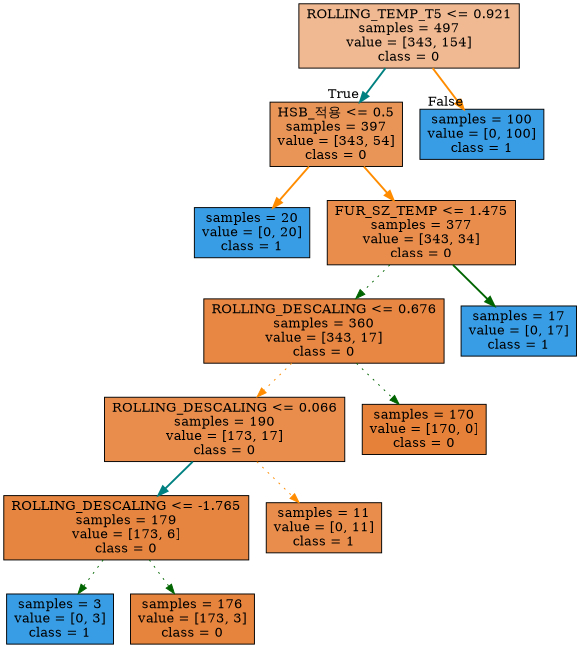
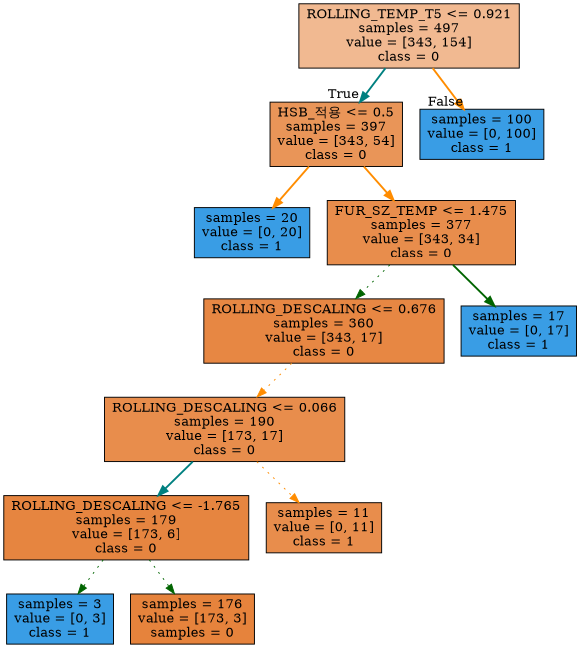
(424, 429) -> none
(192, 619) -> (192, 619)
